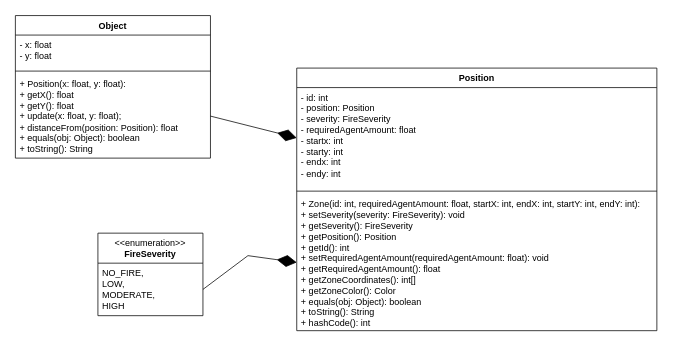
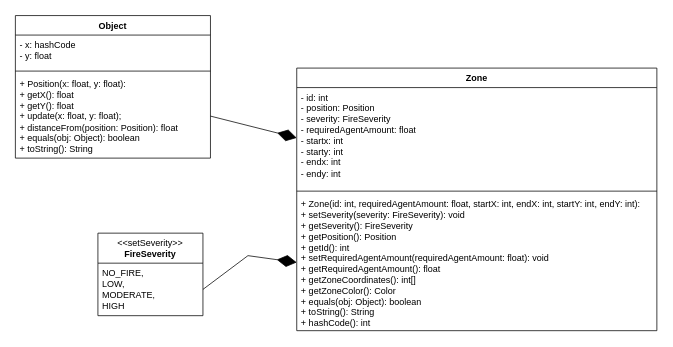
(40, 51) -> (49, 51)
(477, 79) -> (477, 79)
(150, 249) -> (150, 249)
